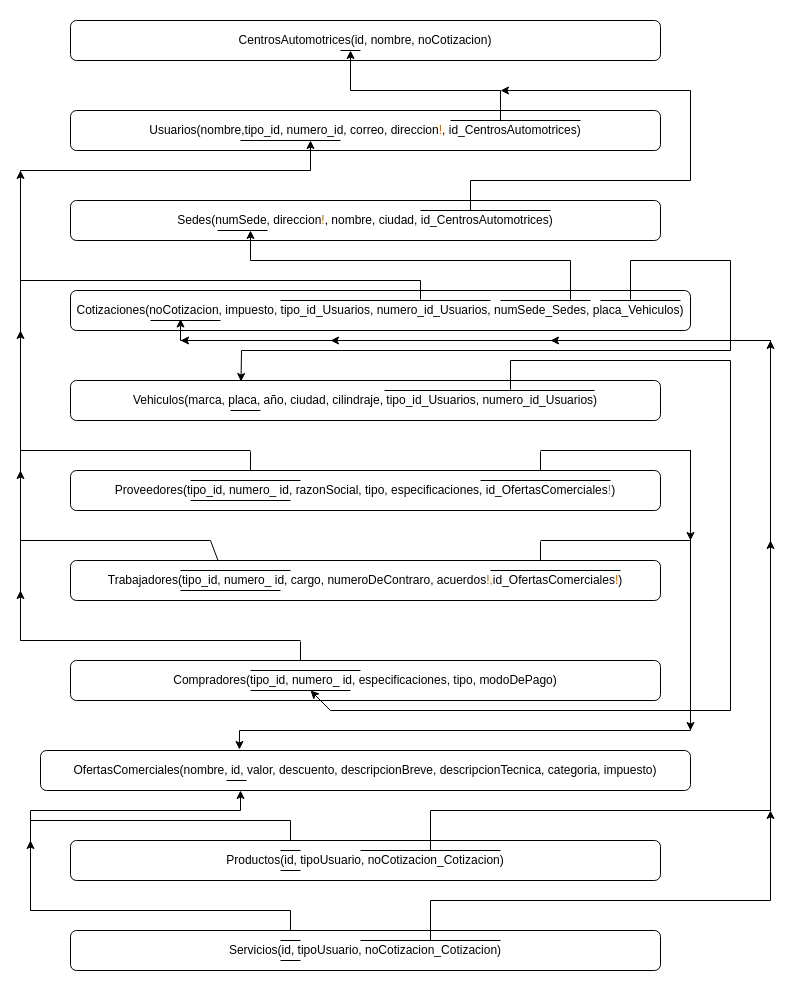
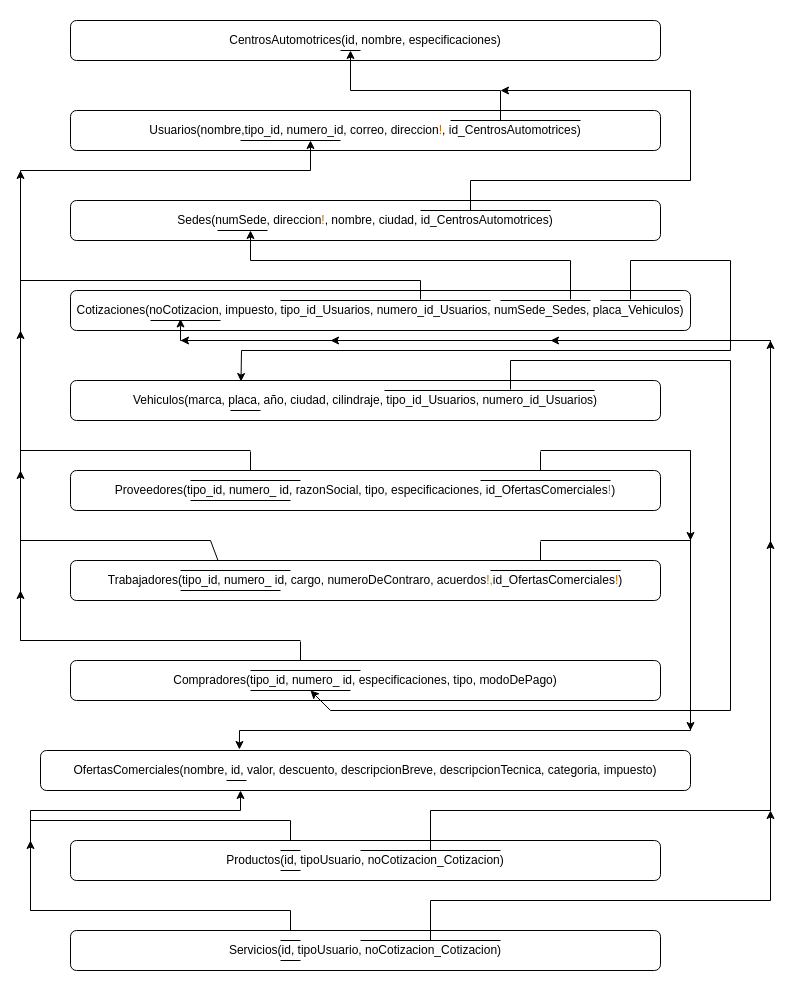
(366, 41) -> (366, 41)
